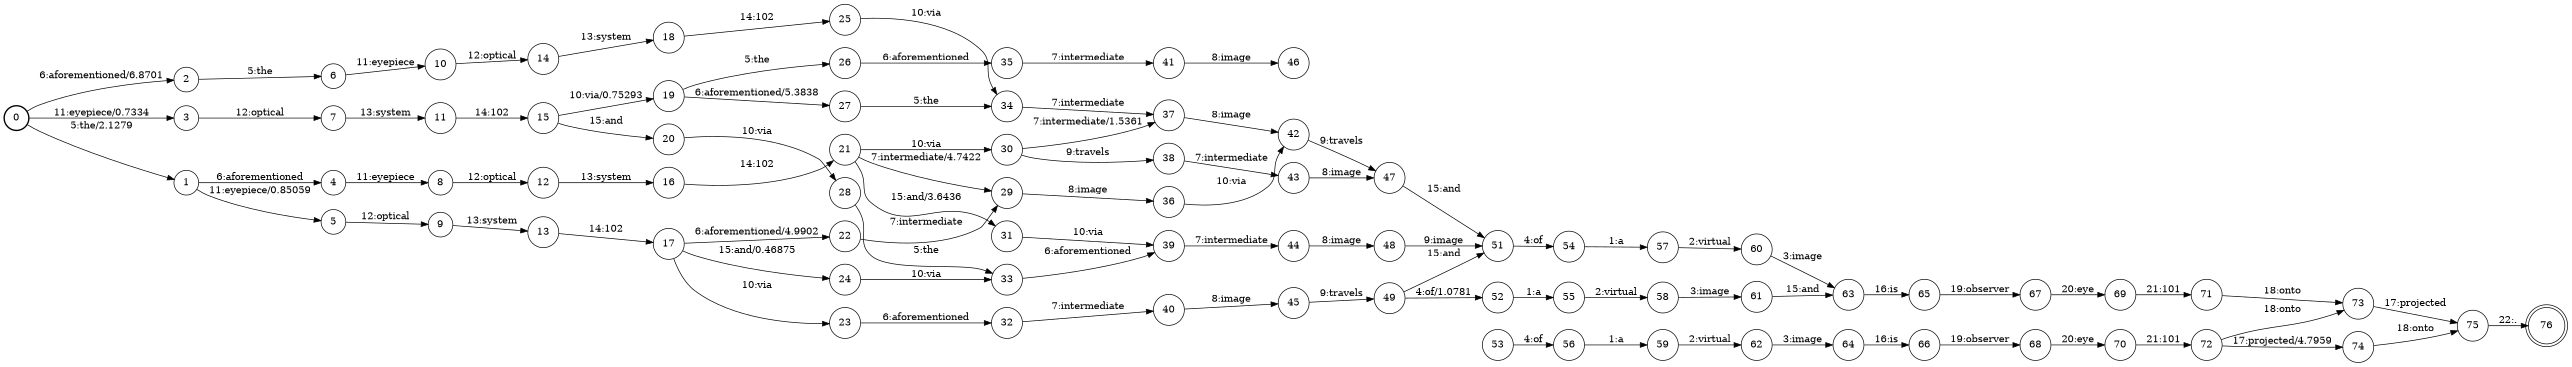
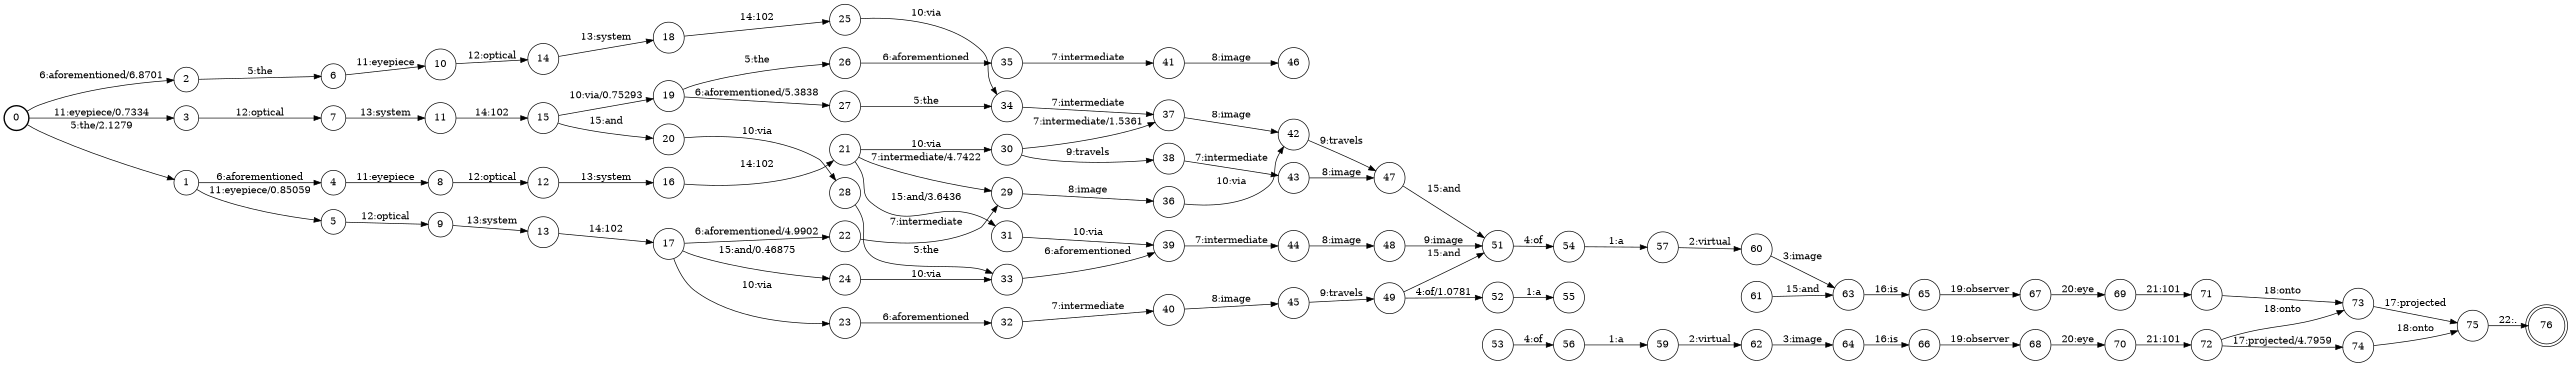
(1663, 298) -> none
